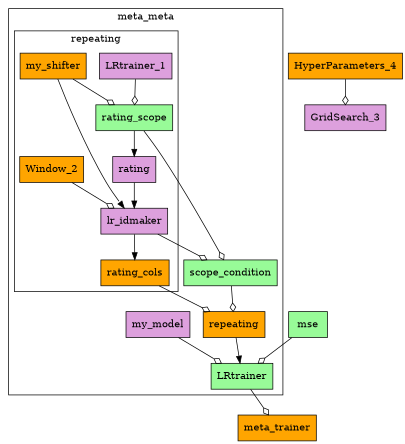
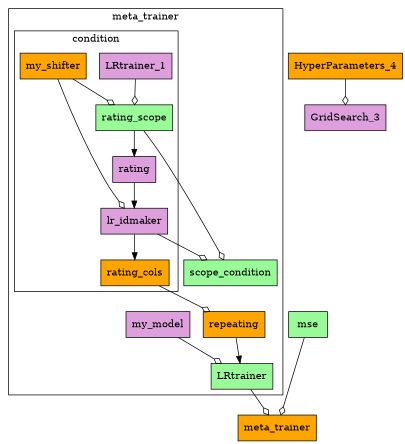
(146, 17) -> (146, 17)
(96, 39) -> (96, 39)
(85, 142) -> (85, 142)
(52, 169) -> none
(232, 294) -> none
(278, 348) -> (294, 372)
